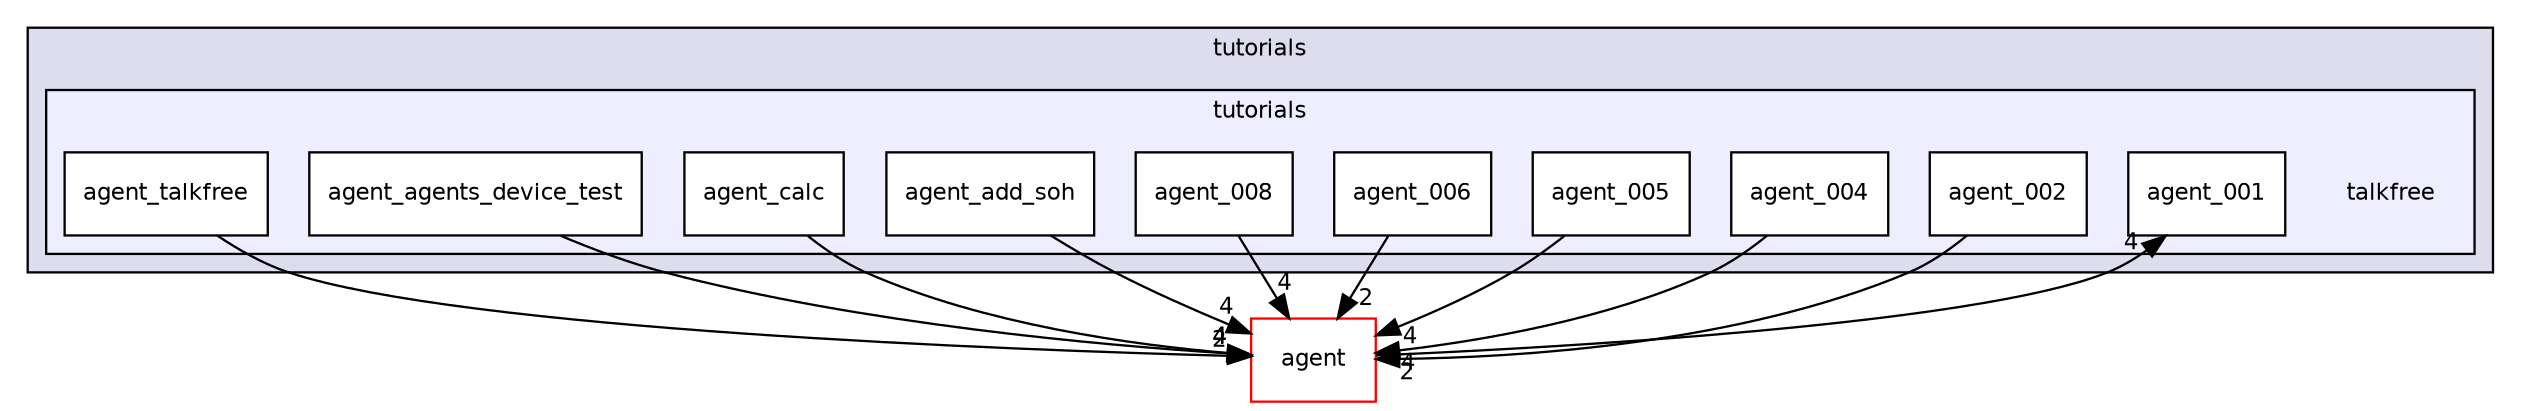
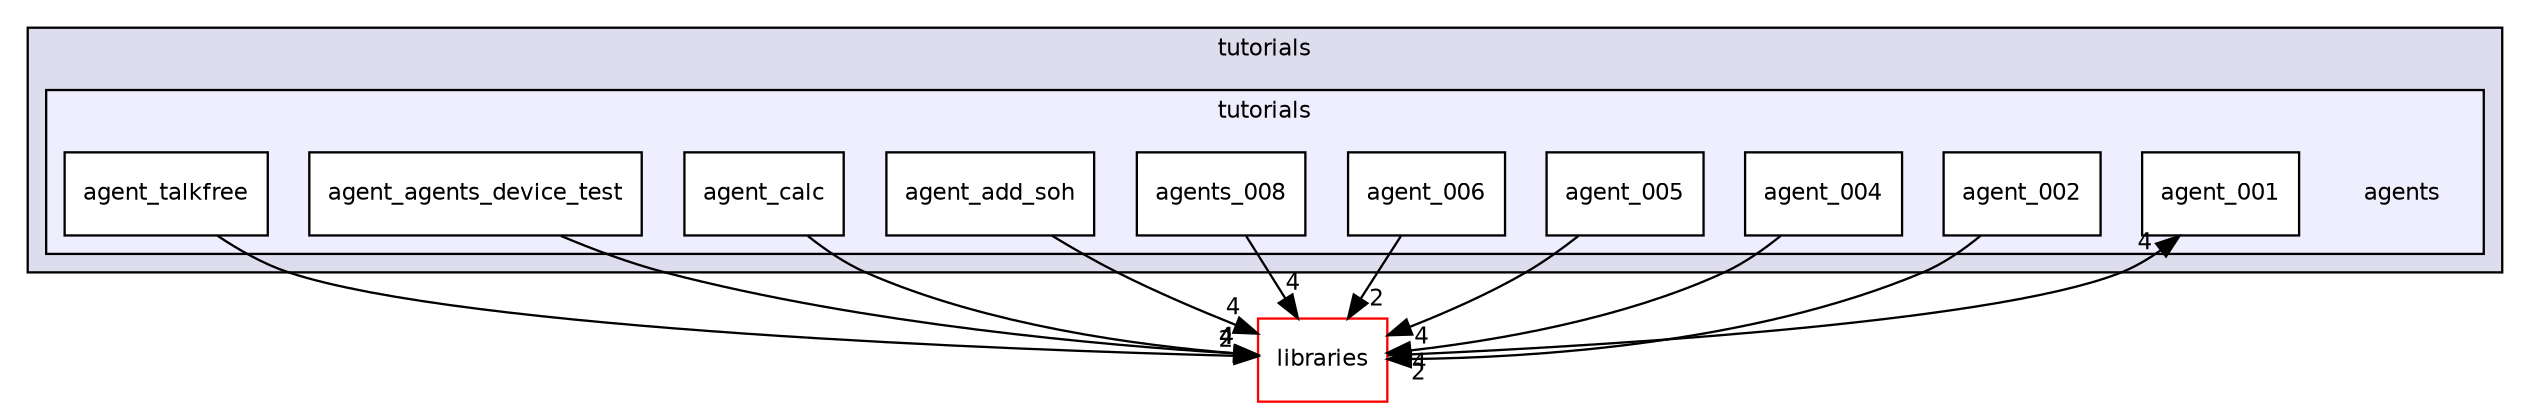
(1214, 194) -> (1221, 194)
(2391, 194) -> (2403, 194)
(1313, 360) -> (1323, 360)
